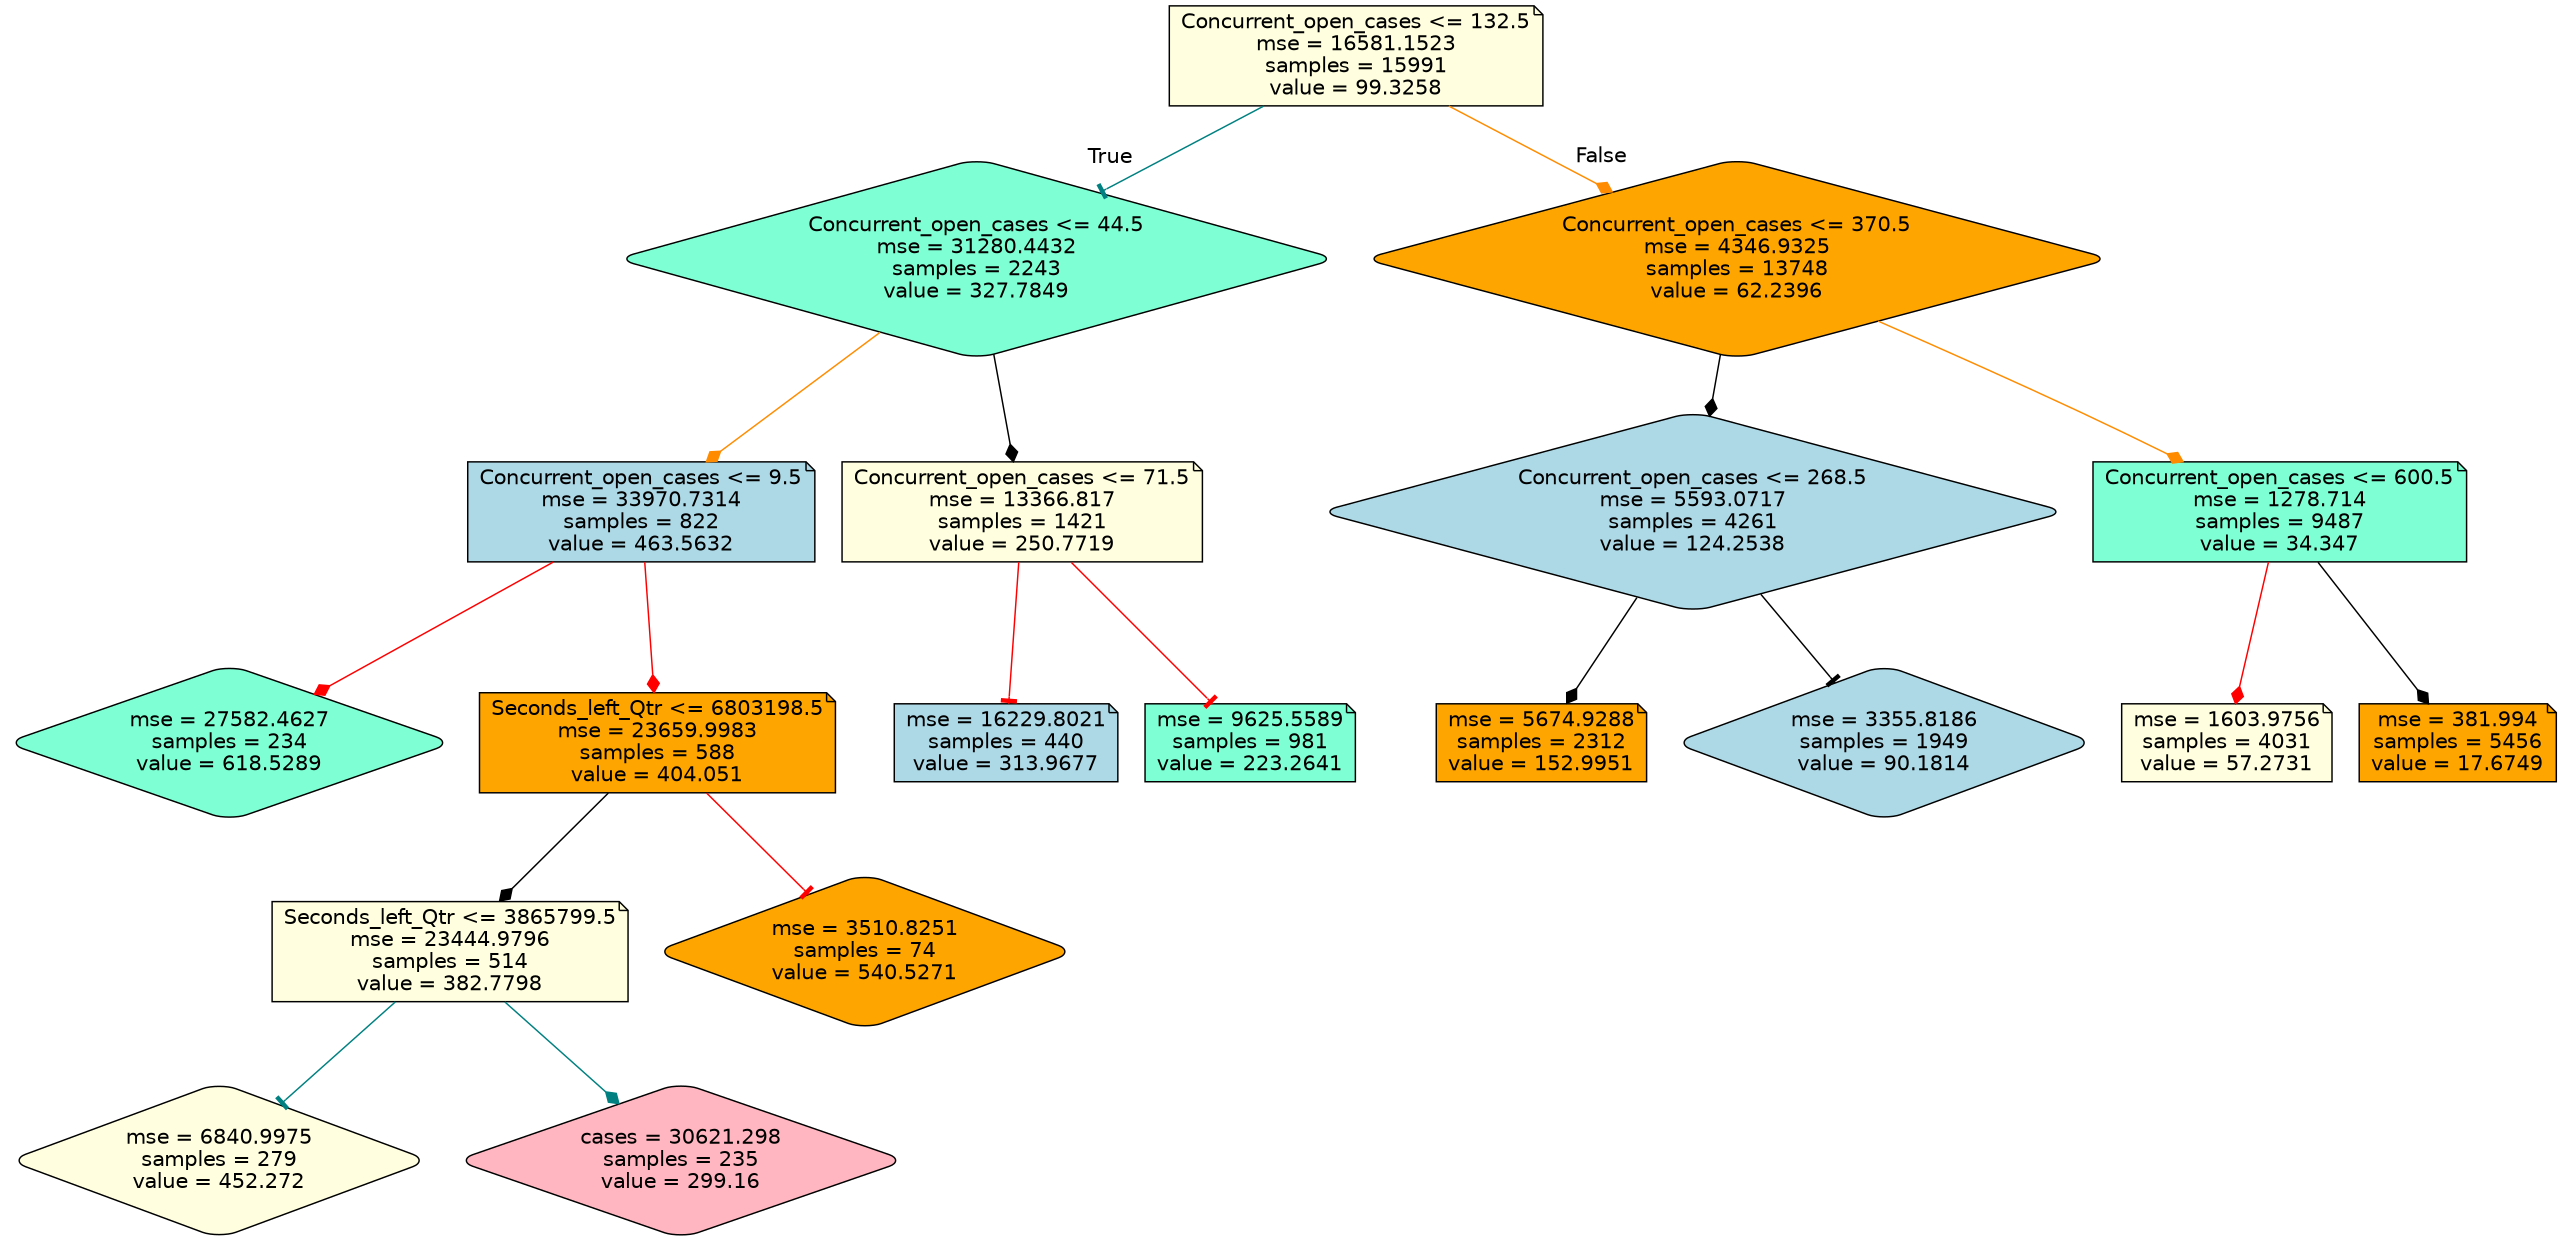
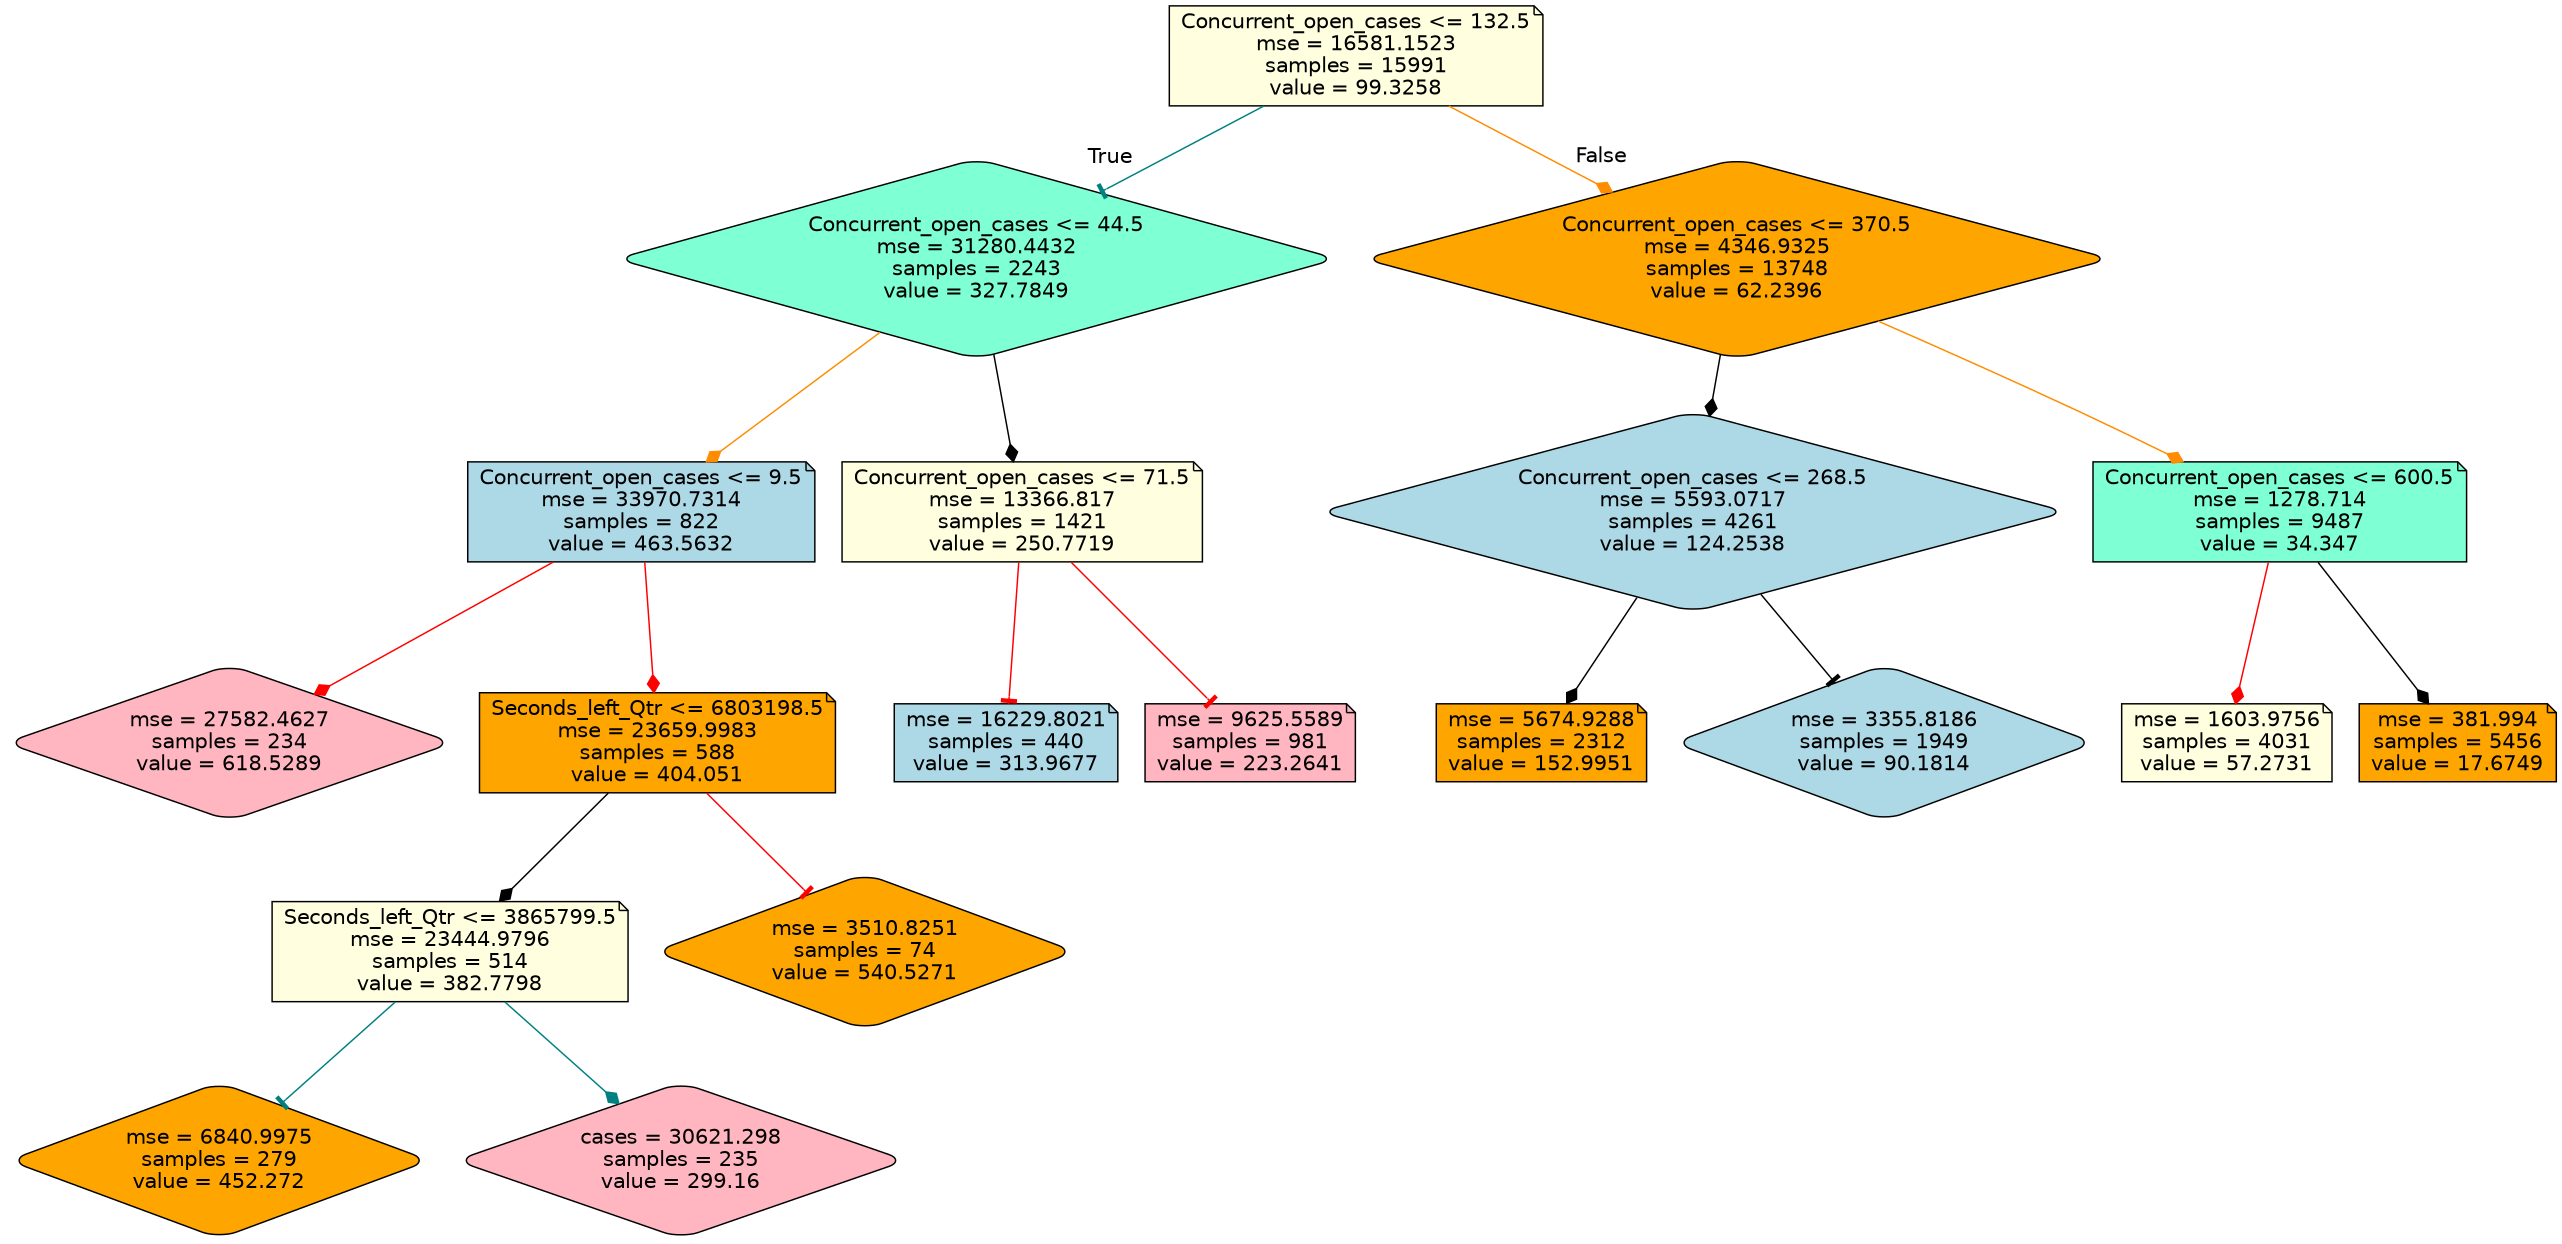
(229, 743) -> (229, 743)
(1250, 743) -> (1250, 743)
(219, 1160) -> (219, 1160)
